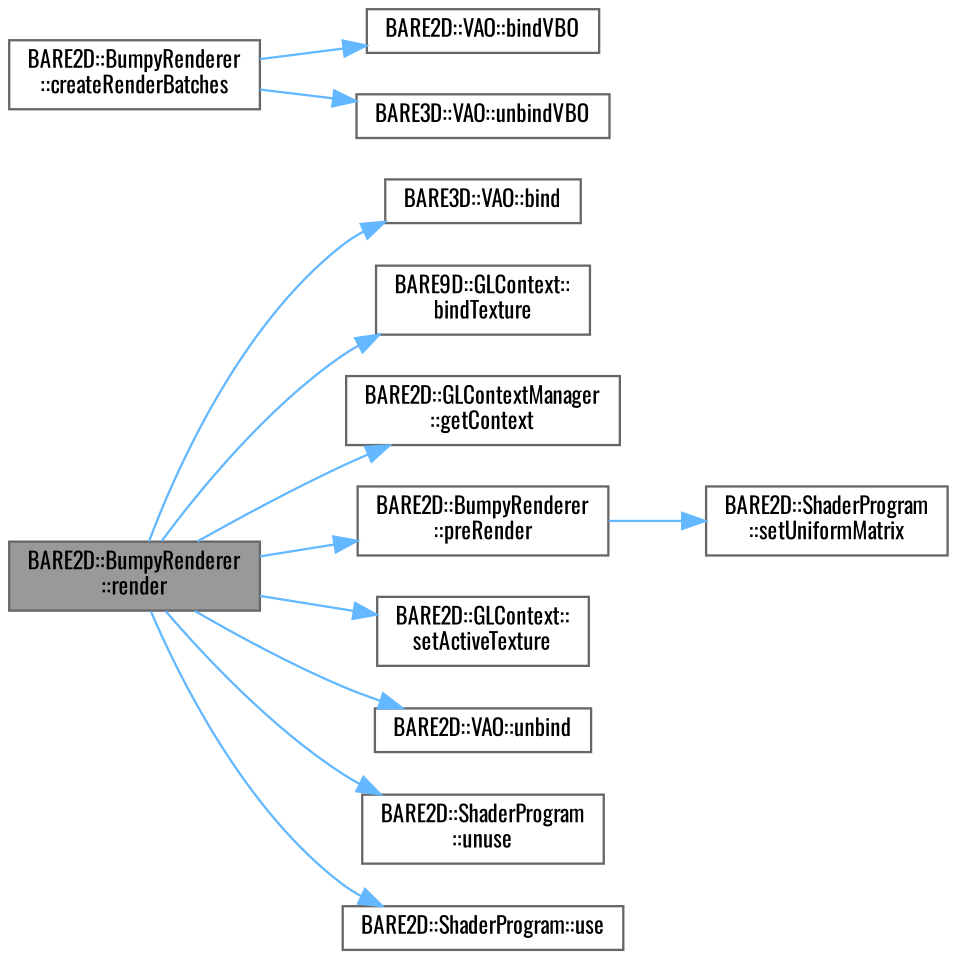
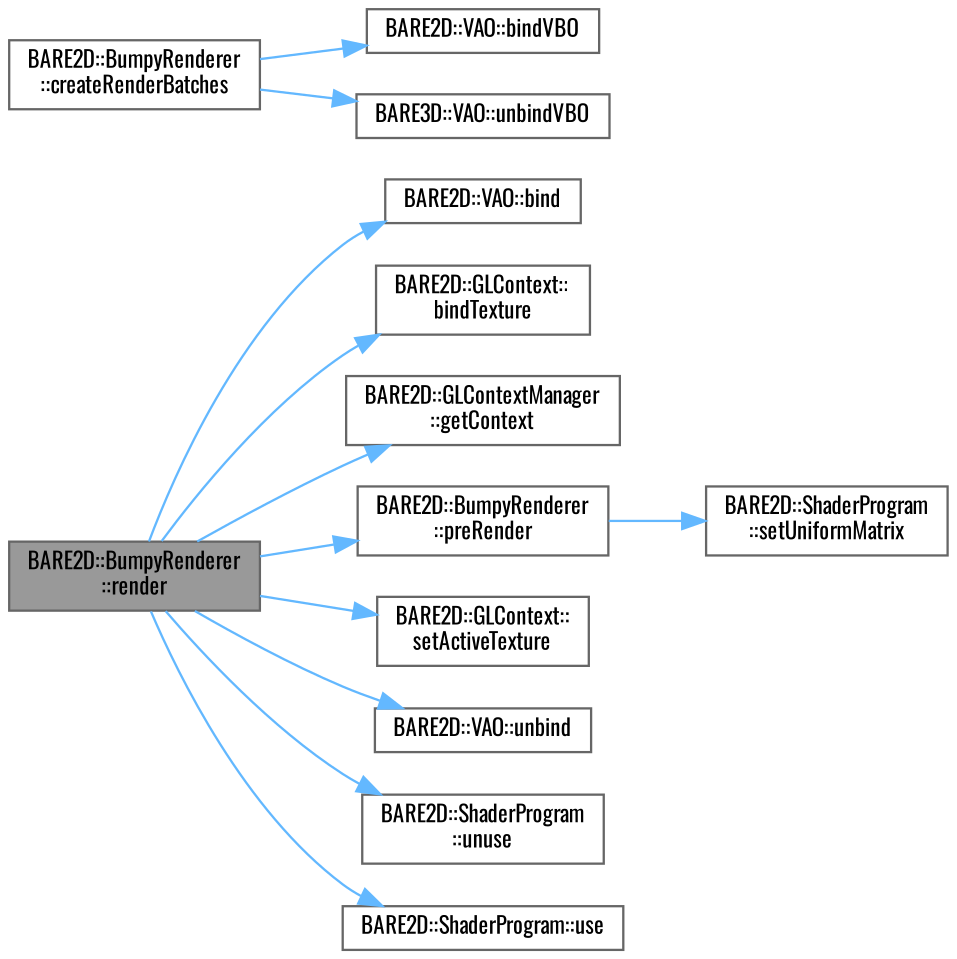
(483, 201) -> (483, 201)
(483, 300) -> (483, 300)
